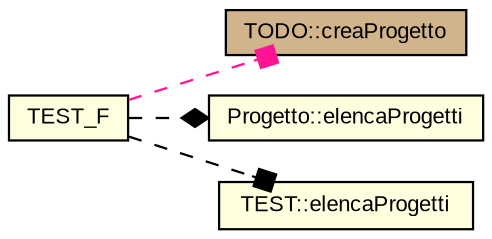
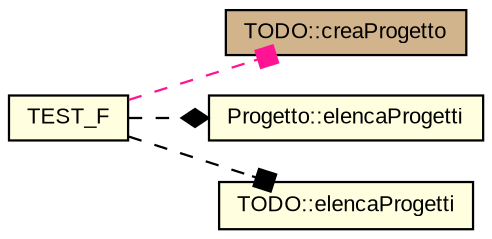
(346, 206) -> (346, 206)
